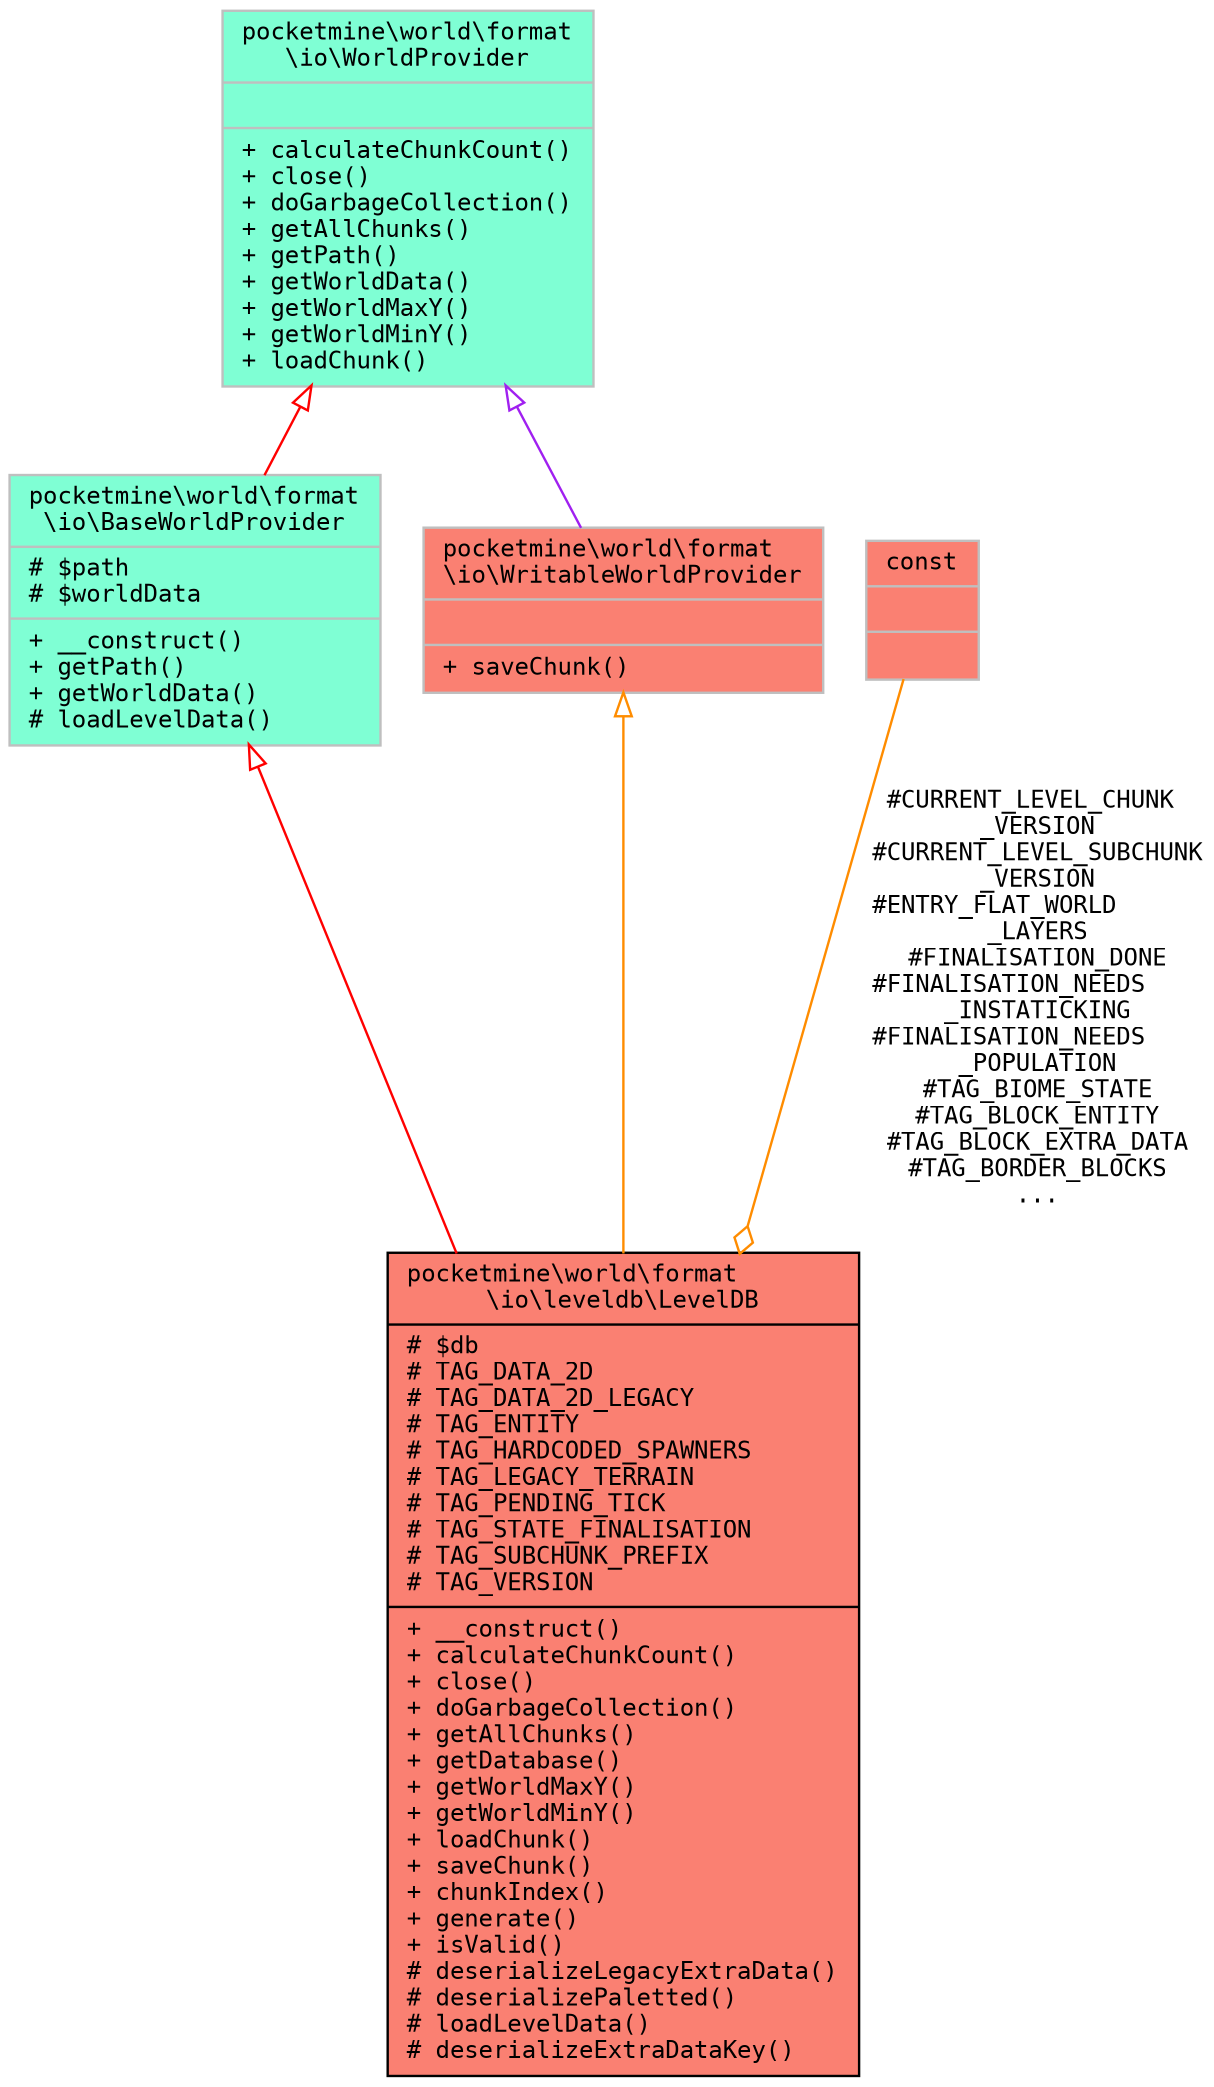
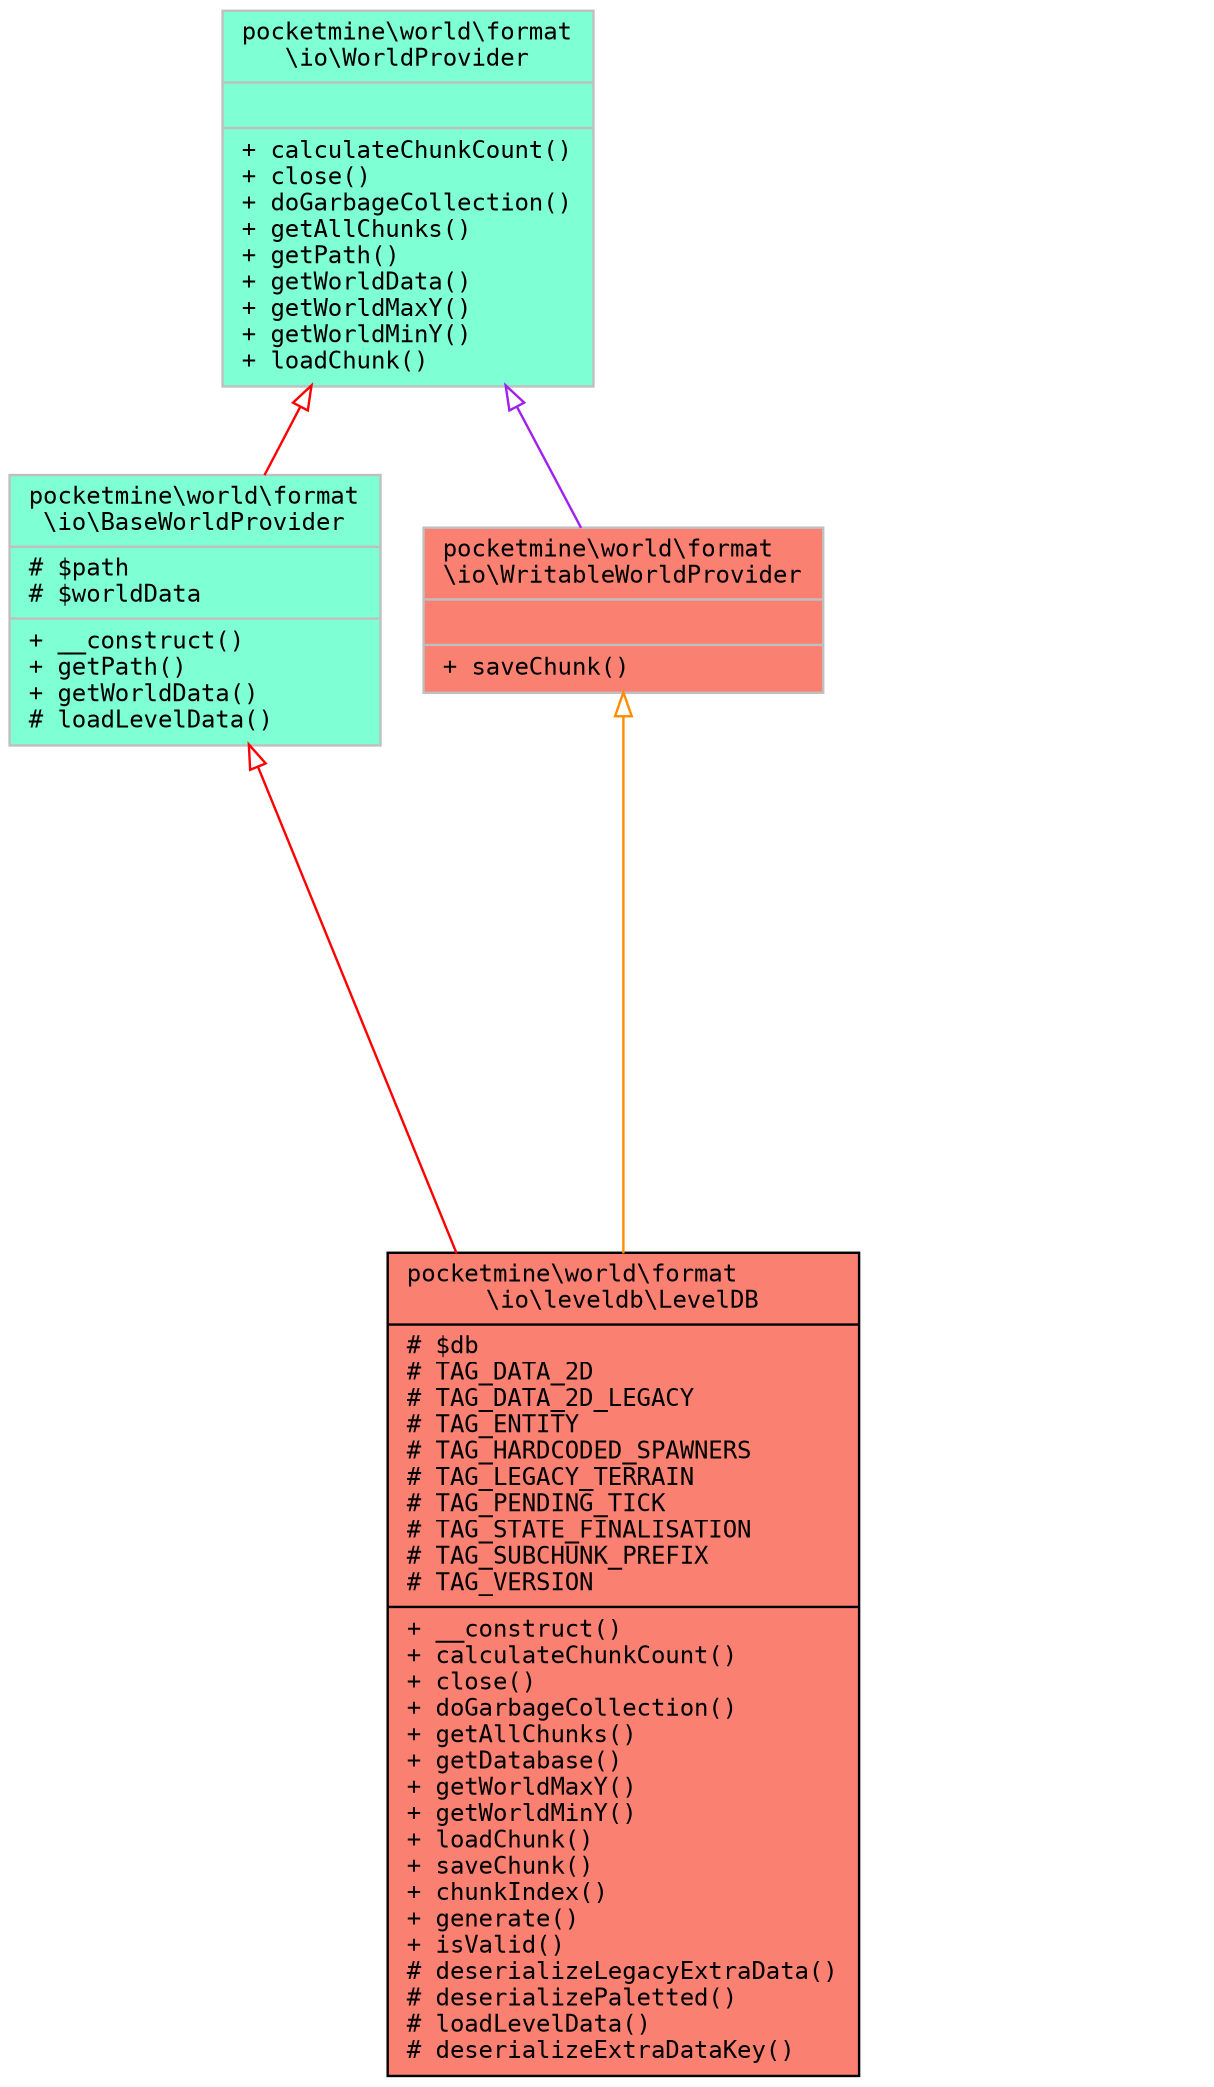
(923, 610) -> none
